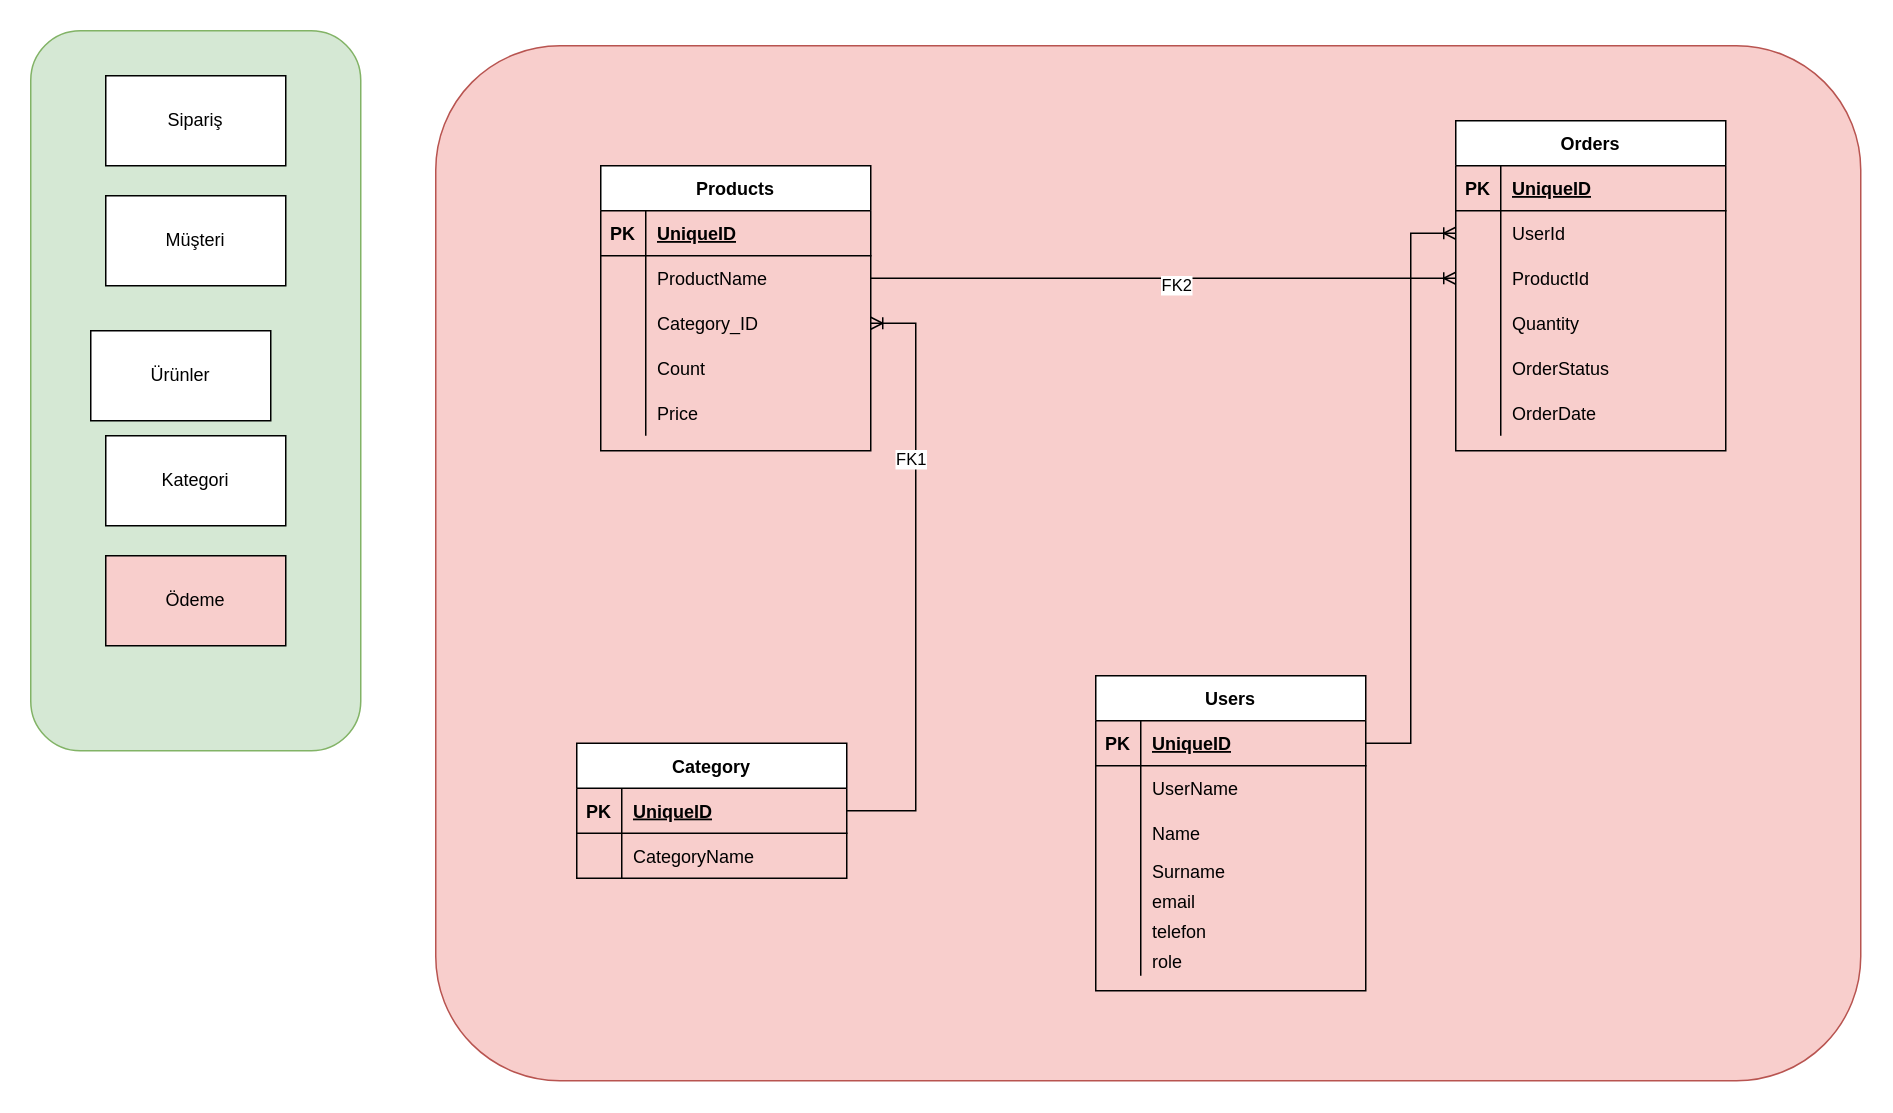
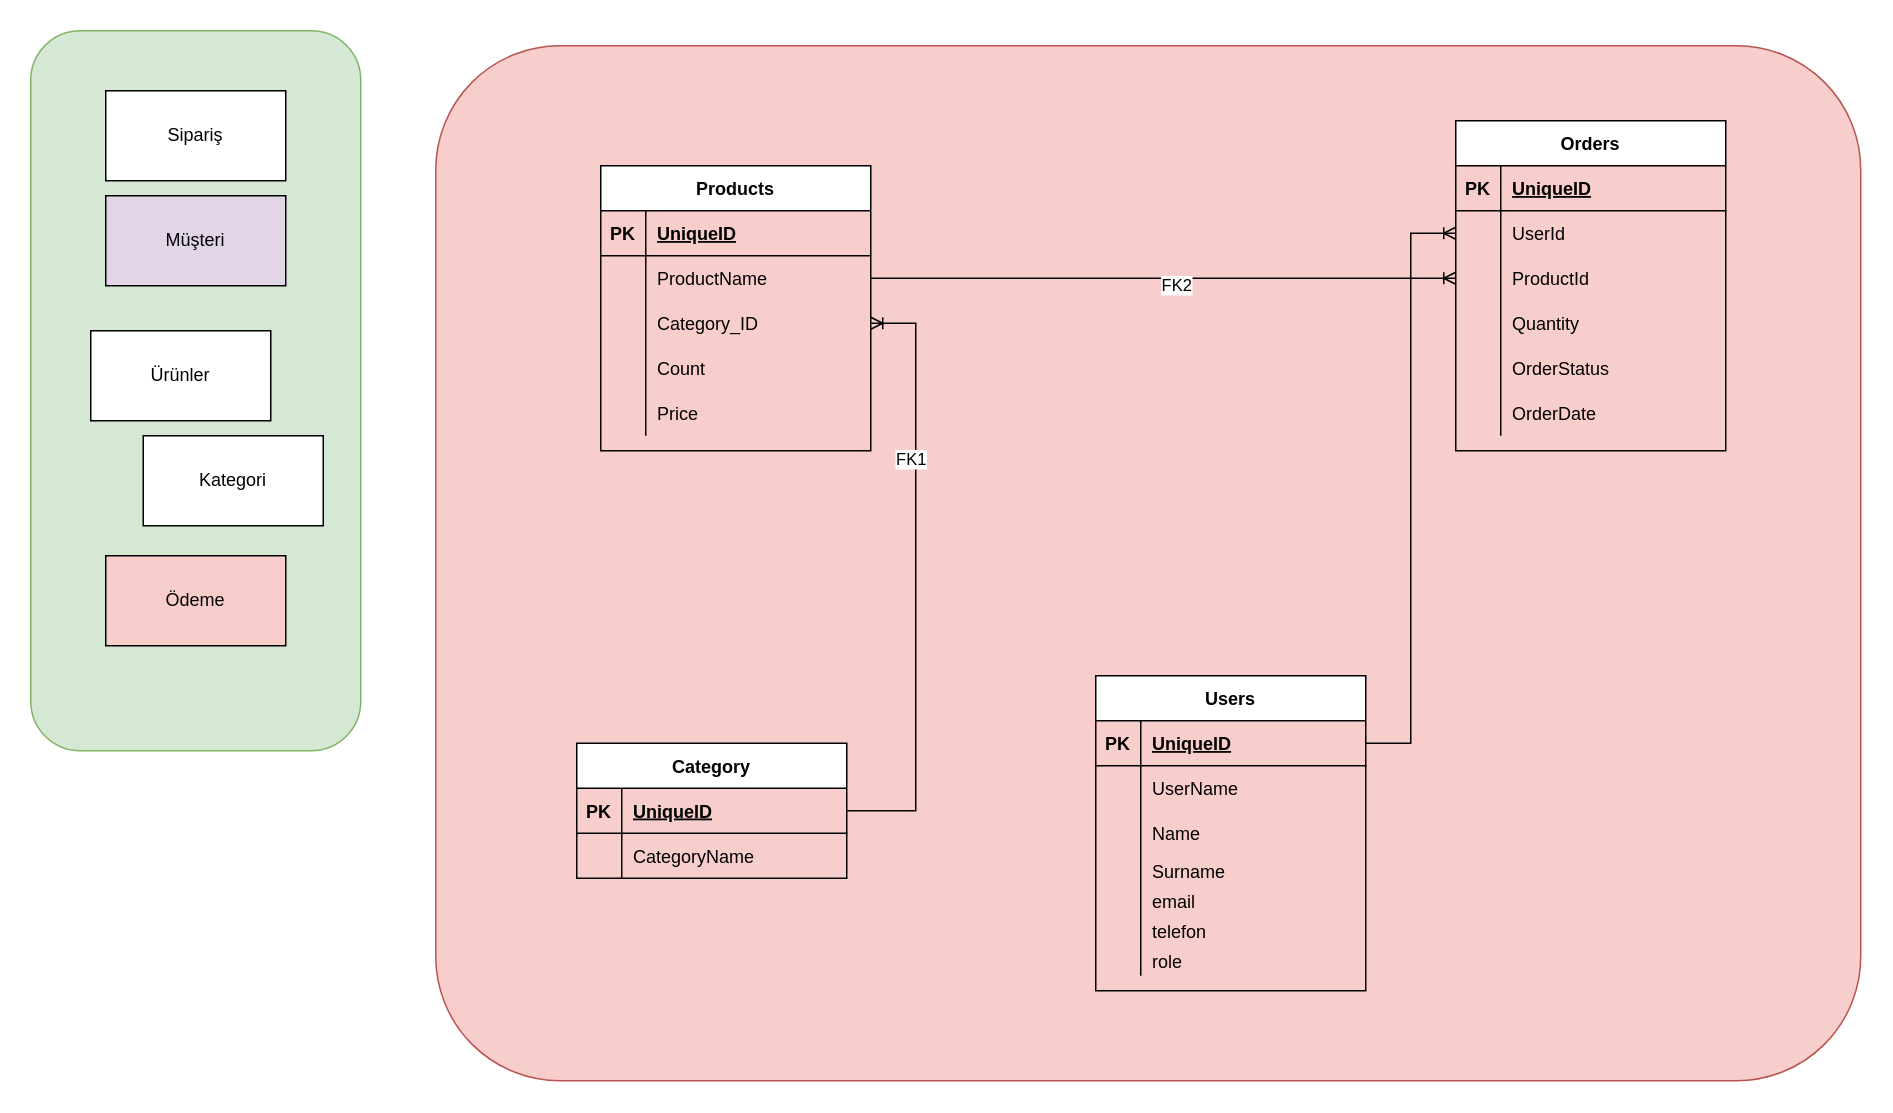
(196, 121) -> (196, 136)
(196, 241) -> (196, 241)
(196, 481) -> (233, 481)
